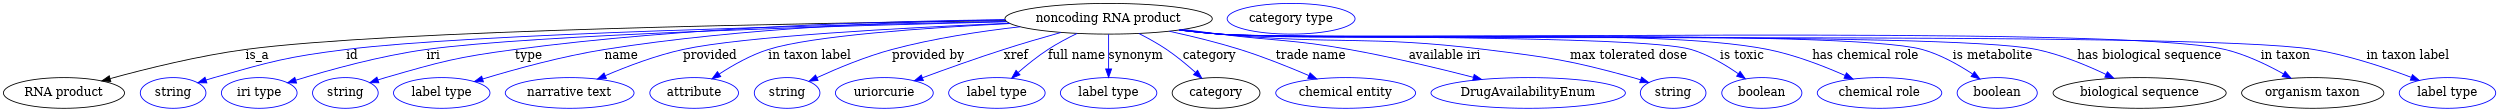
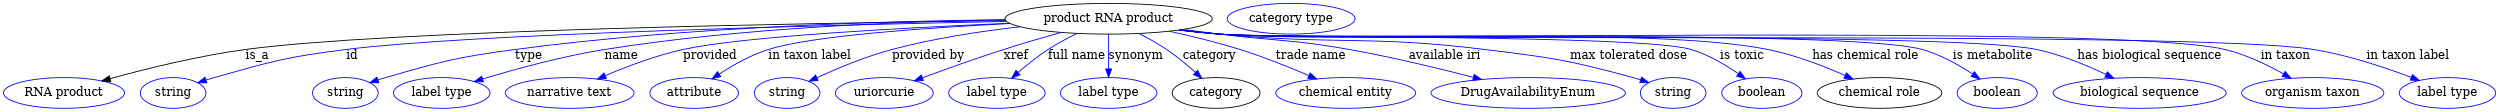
(1109, 19) -> (1109, 19)
(64, 93) -> (64, 93)
(259, 93) -> none
(1880, 93) -> (1880, 93)
(2140, 93) -> (2140, 93)
(2313, 93) -> (2313, 93)
